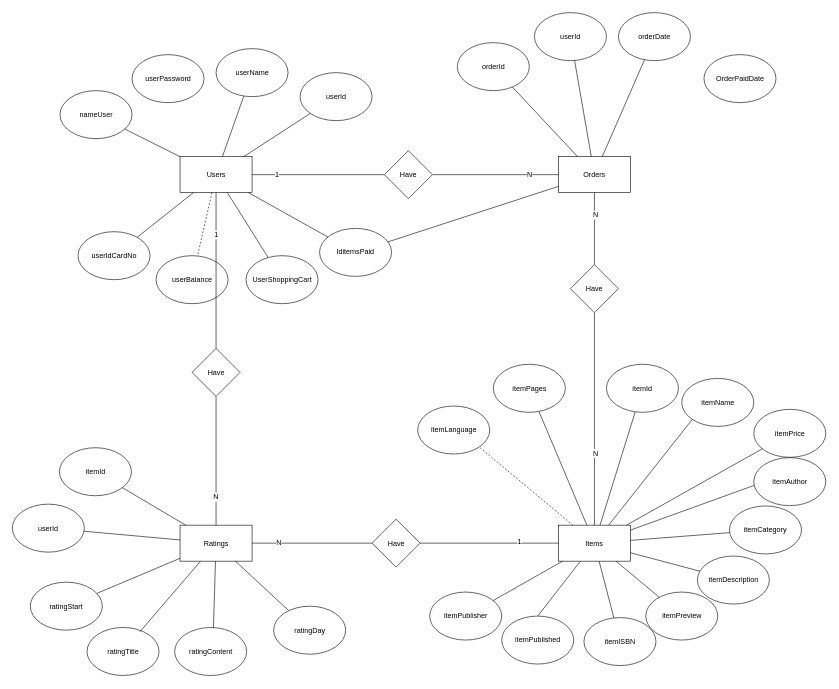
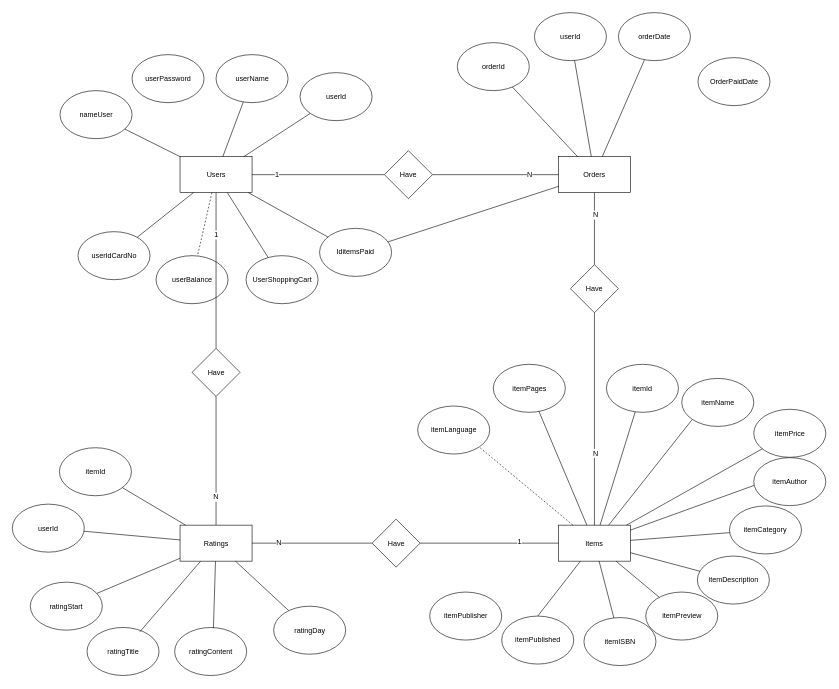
(252, 73) -> (252, 79)
(740, 79) -> (734, 82)
(527, 581) -> none
